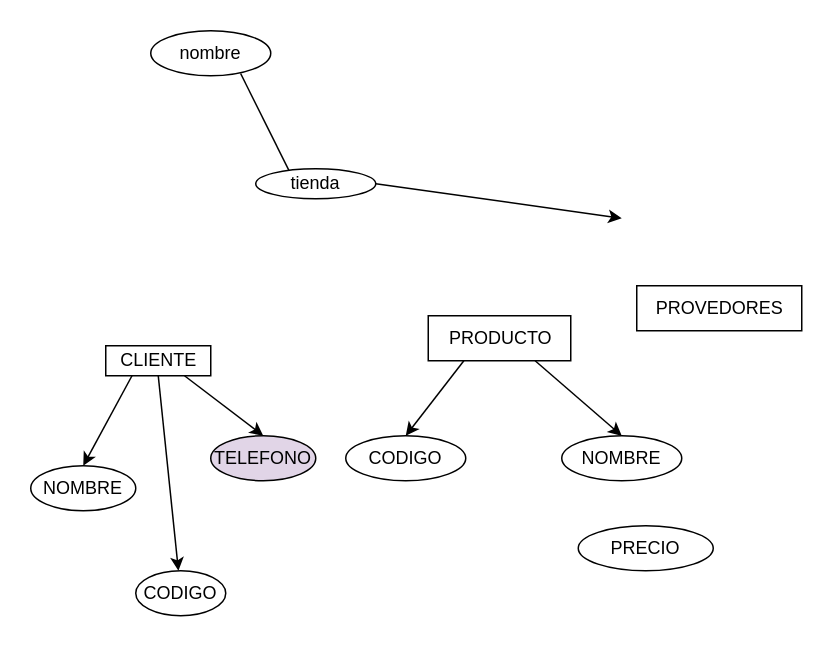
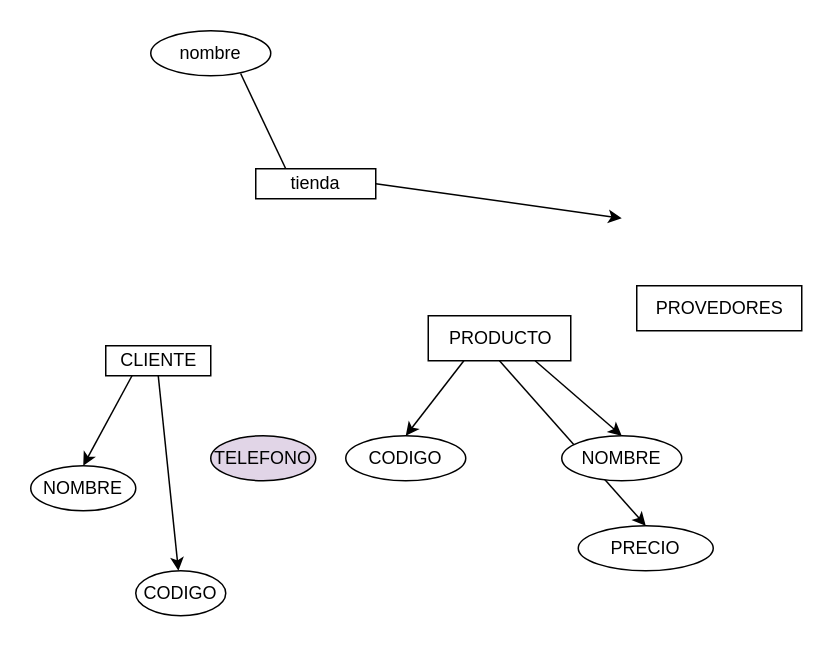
(316, 184) -> (316, 184)
(220, 403) -> none
none -> (537, 403)
